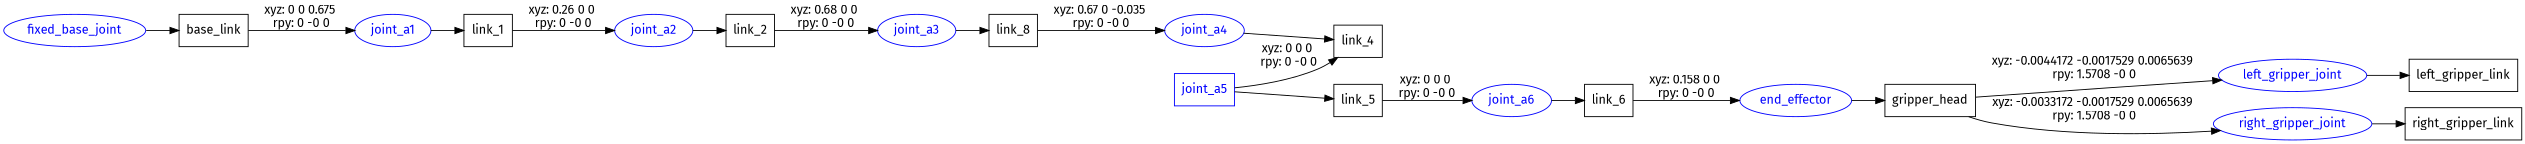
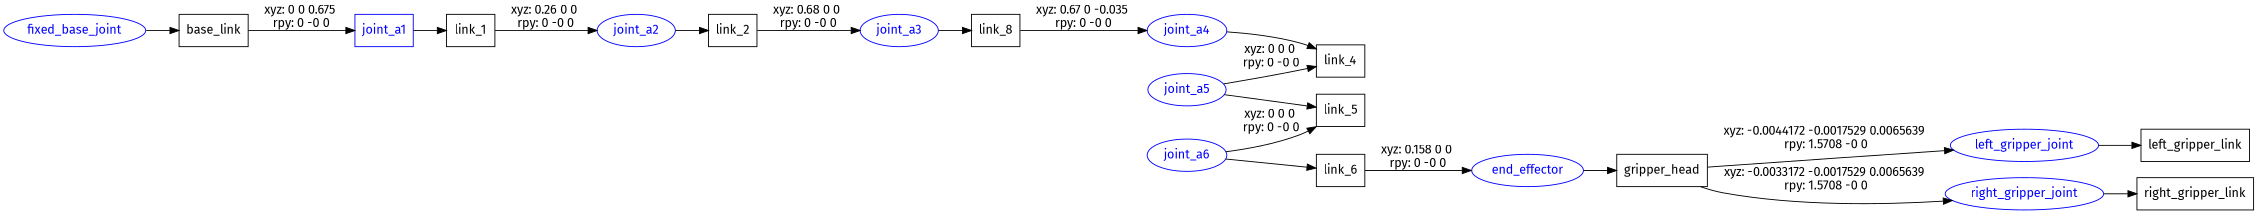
(393, 31) -> (384, 31)
(1205, 90) -> (1187, 90)
(1423, 100) -> (1268, 144)
